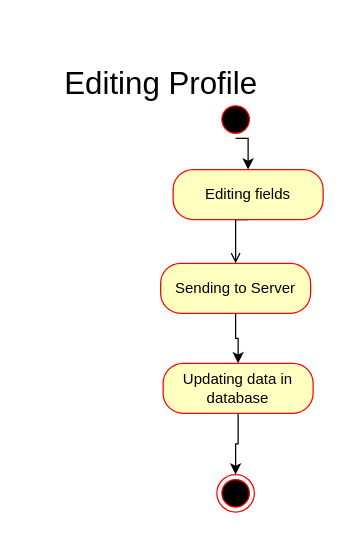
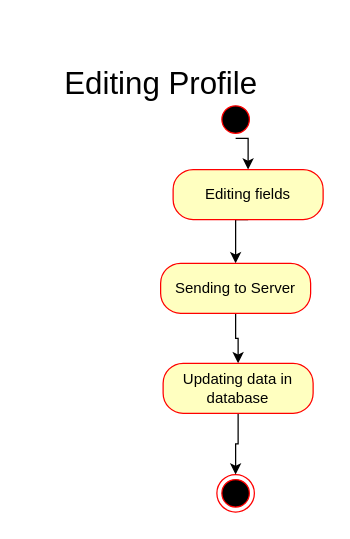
(236, 255) -> (236, 253)
